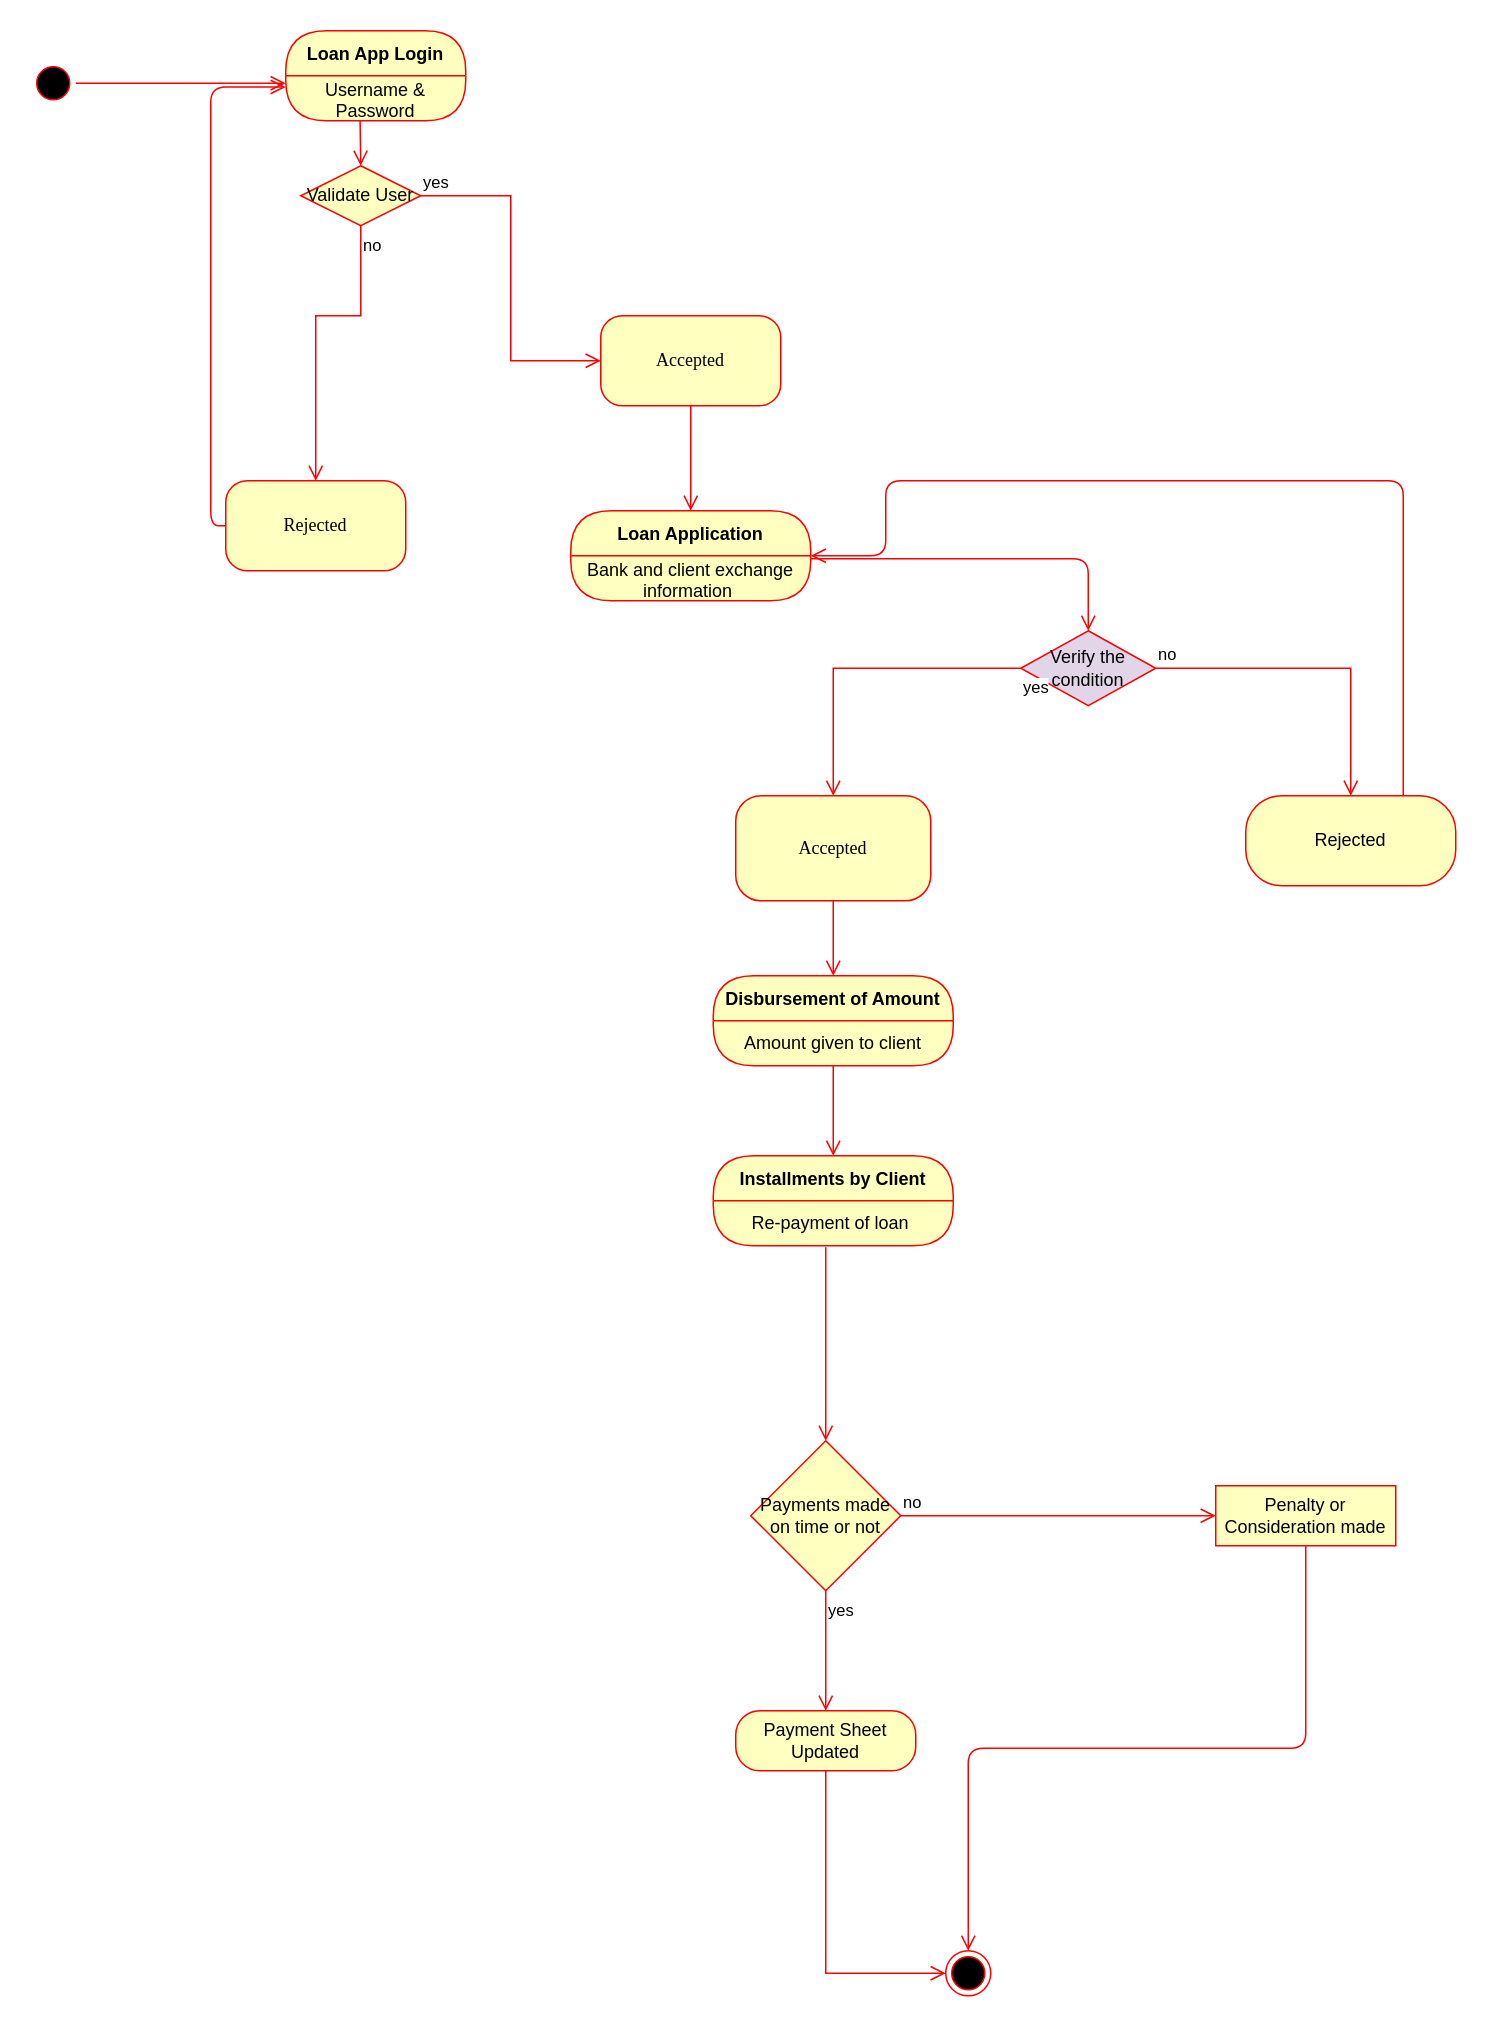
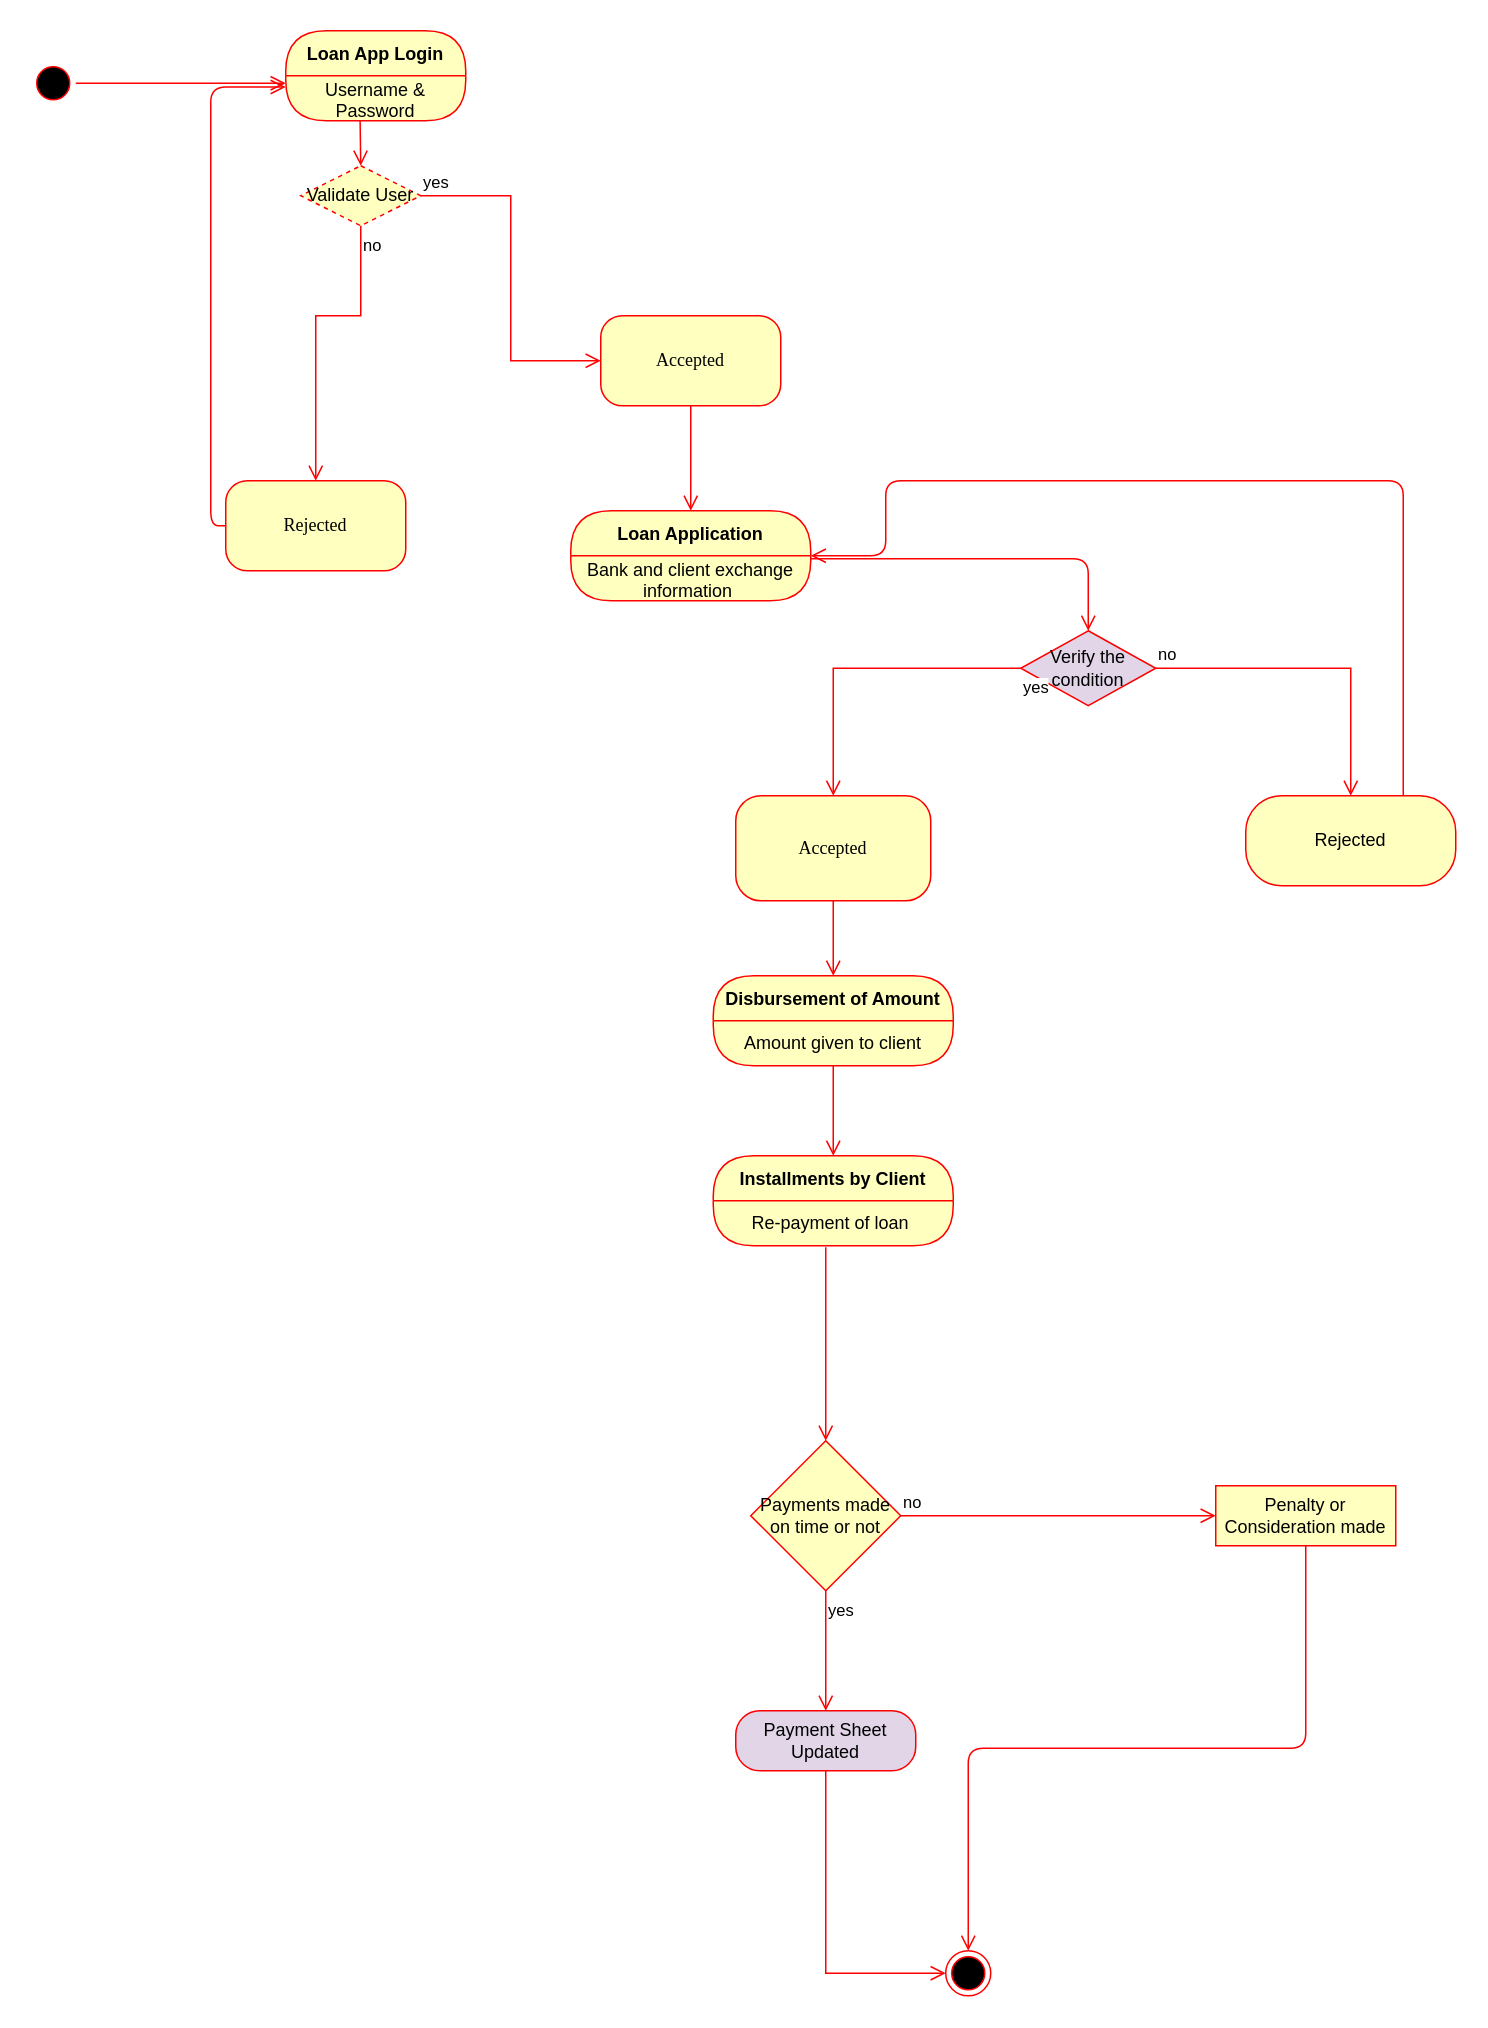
(361, 196) -> (361, 196)
(826, 1741) -> (826, 1741)
